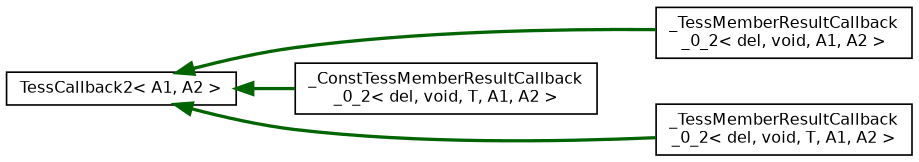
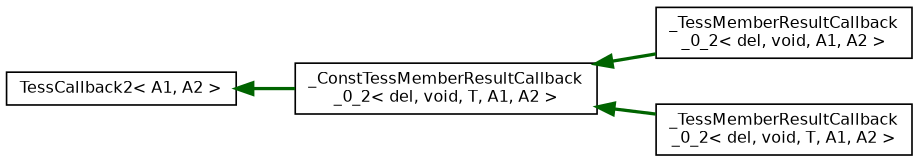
(423, 36) -> (634, 58)
(422, 139) -> (635, 112)
